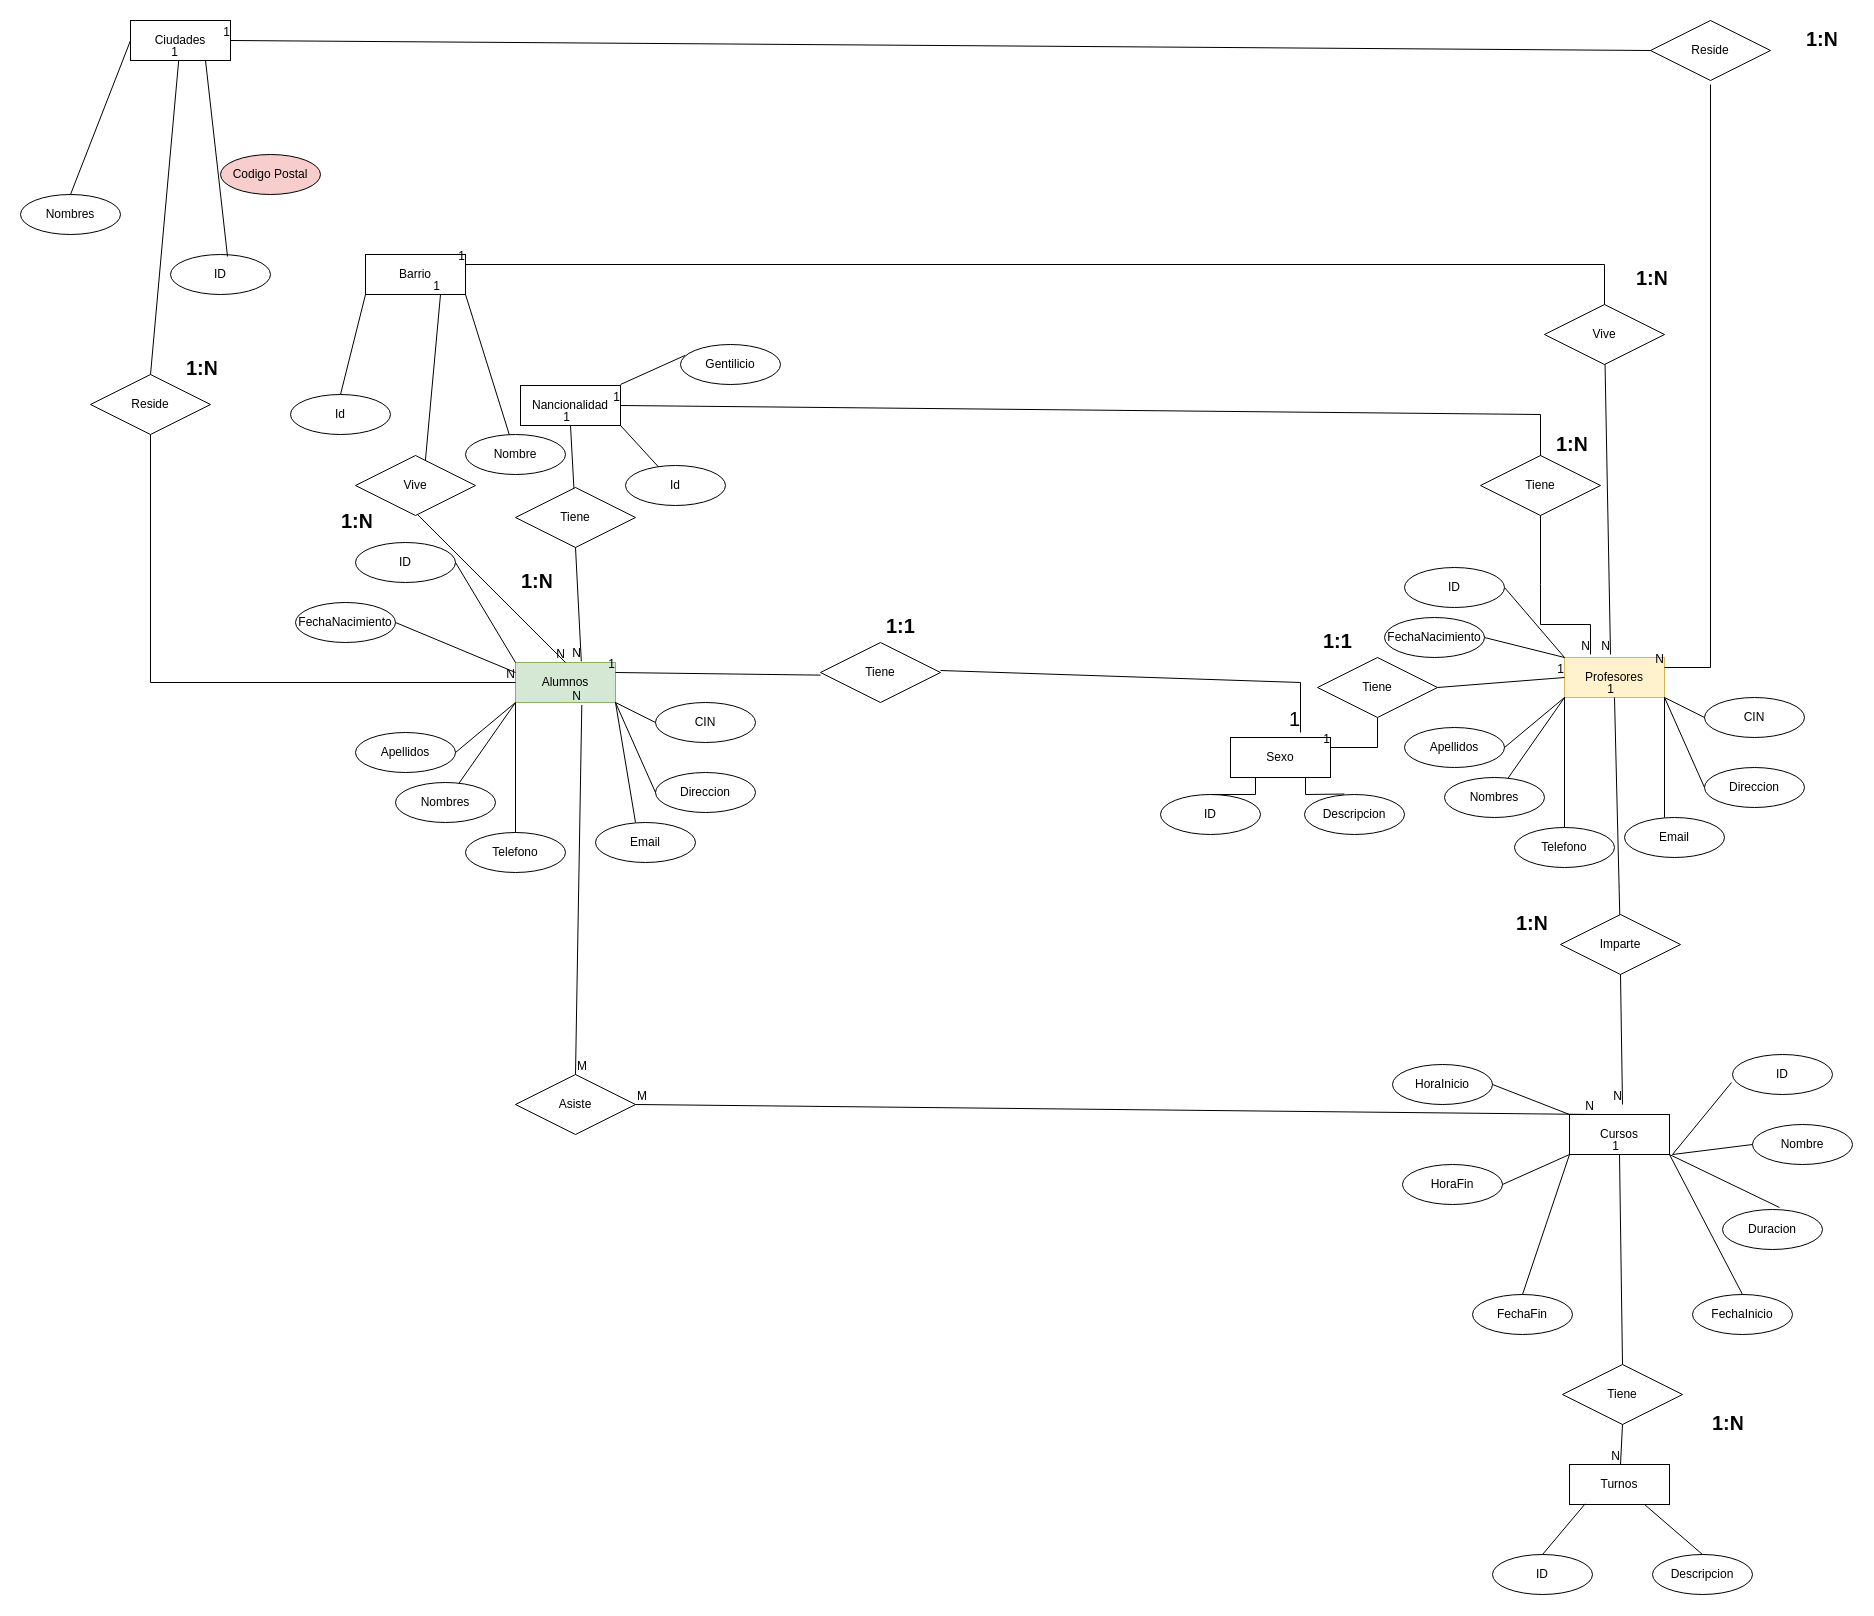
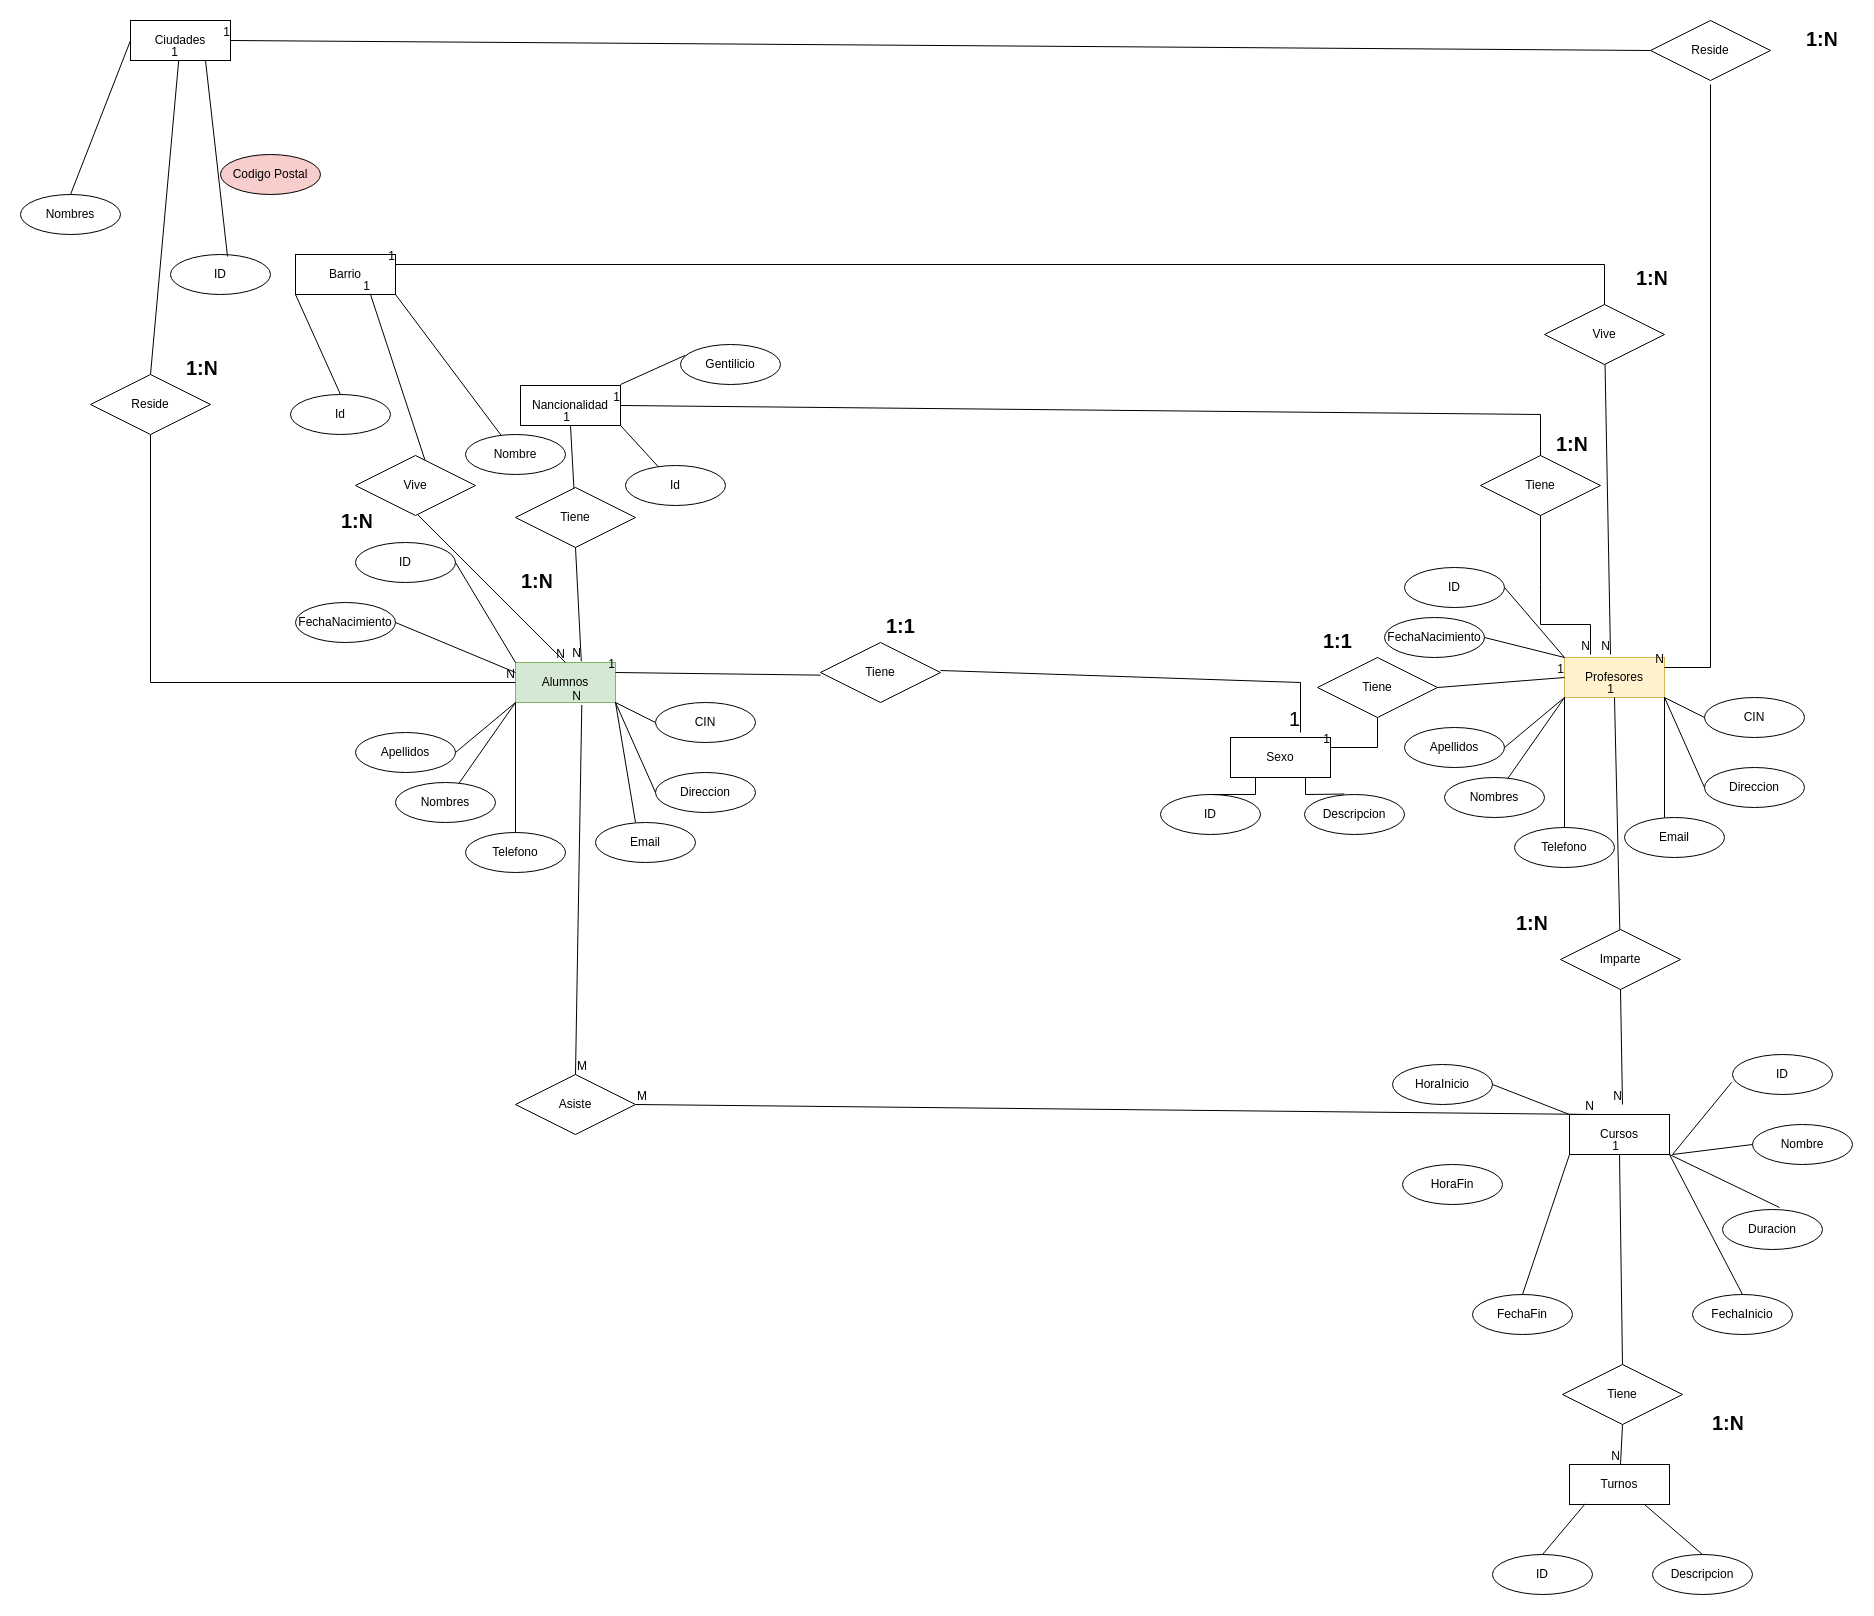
(416, 275) -> (346, 275)
(1621, 945) -> (1621, 960)
(1534, 1171) -> none
